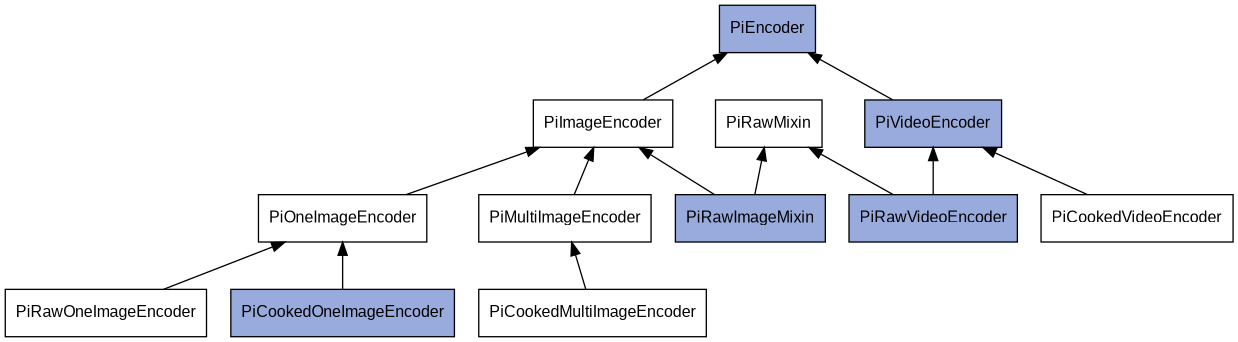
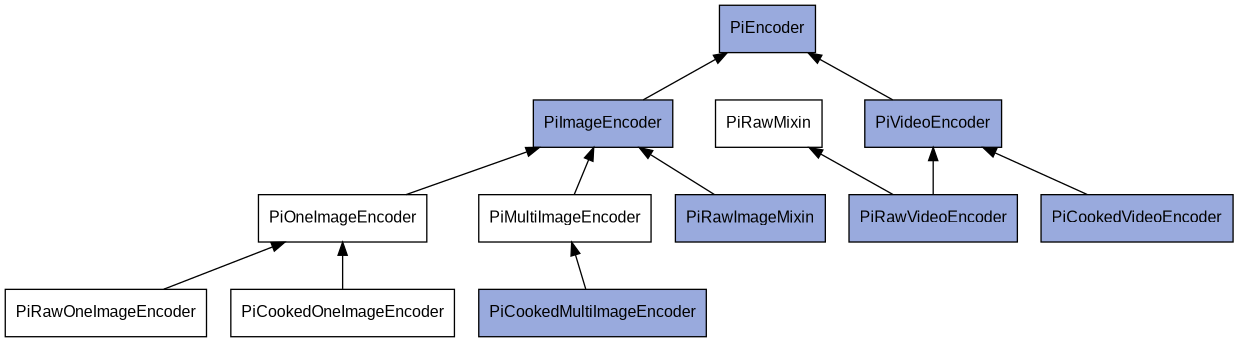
(603, 124) -> (603, 124)
(758, 177) -> none
(1137, 218) -> (1137, 218)
(343, 313) -> (343, 313)
(593, 313) -> (593, 313)
